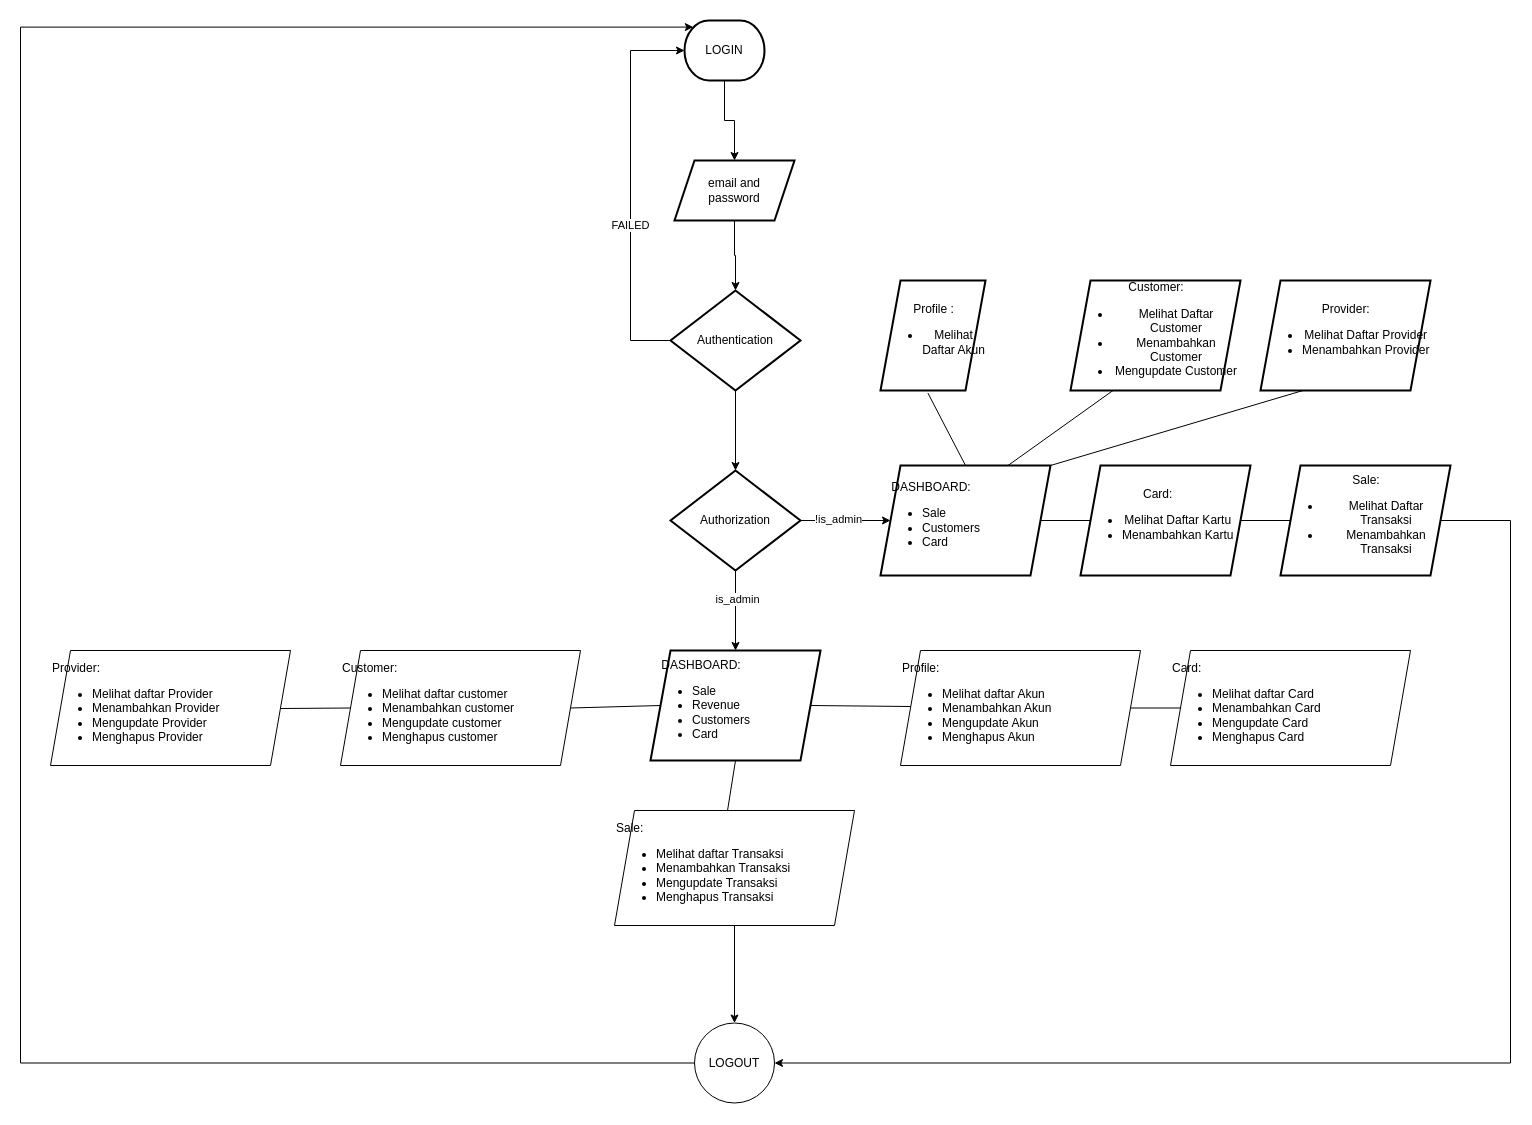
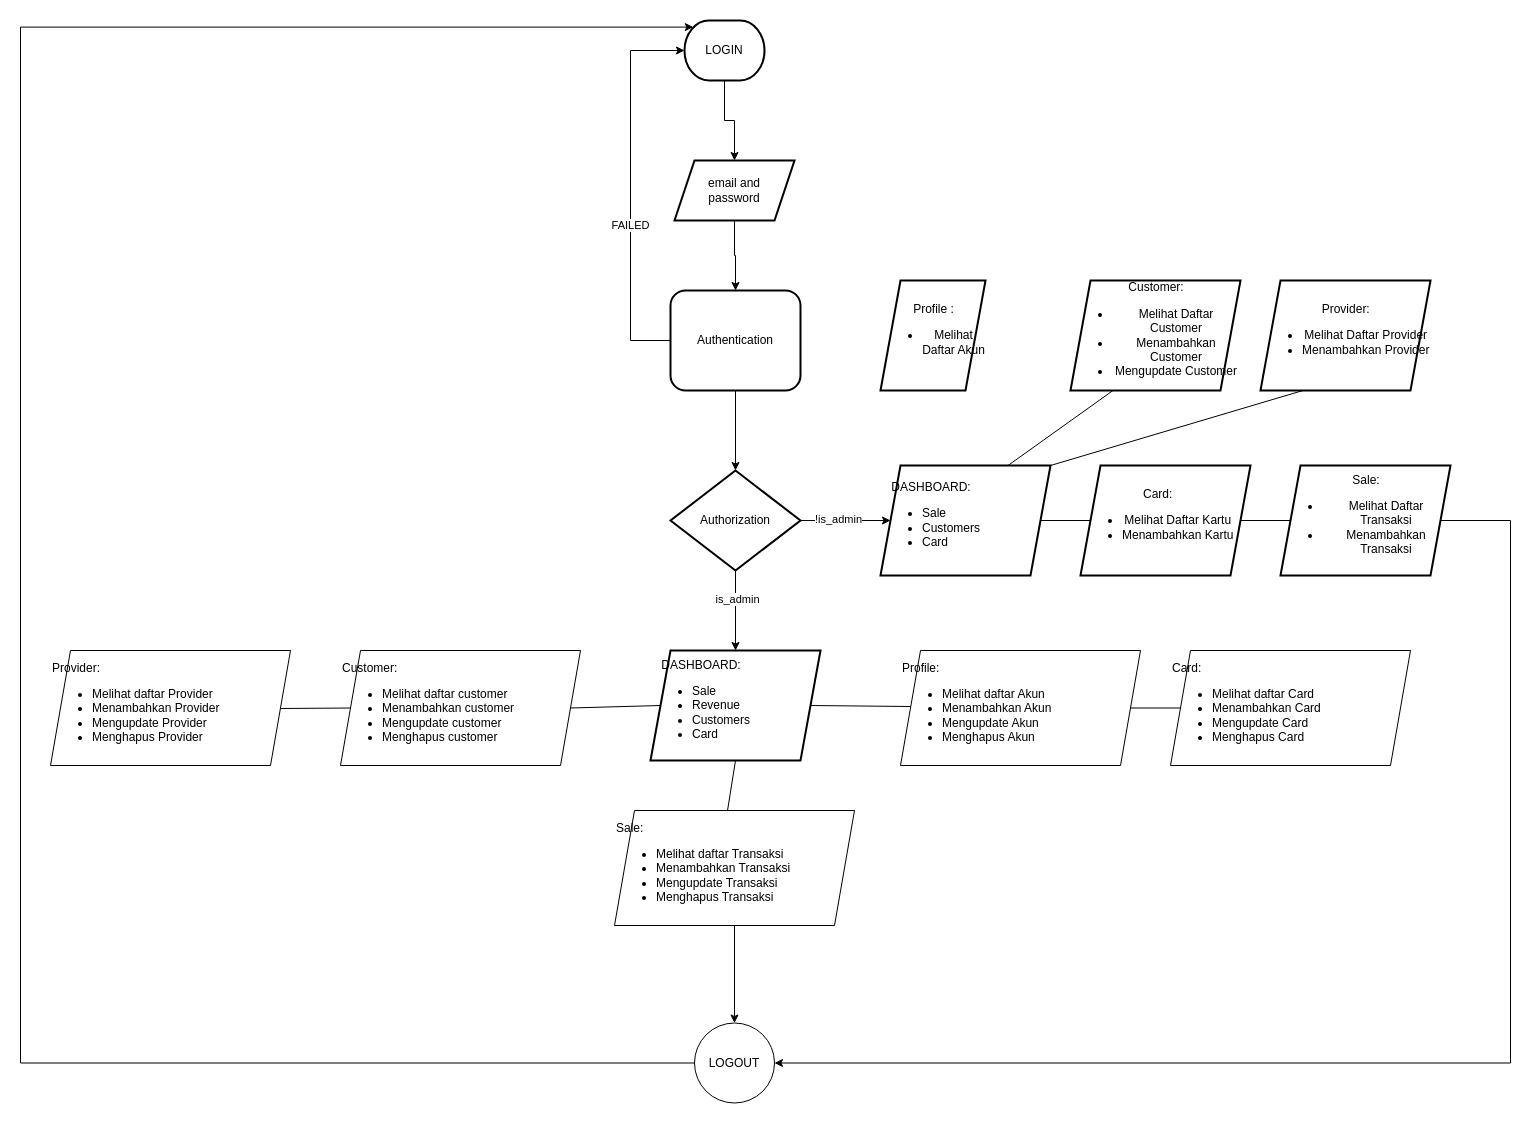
(736, 341) -> (736, 341)
(946, 429) -> none
